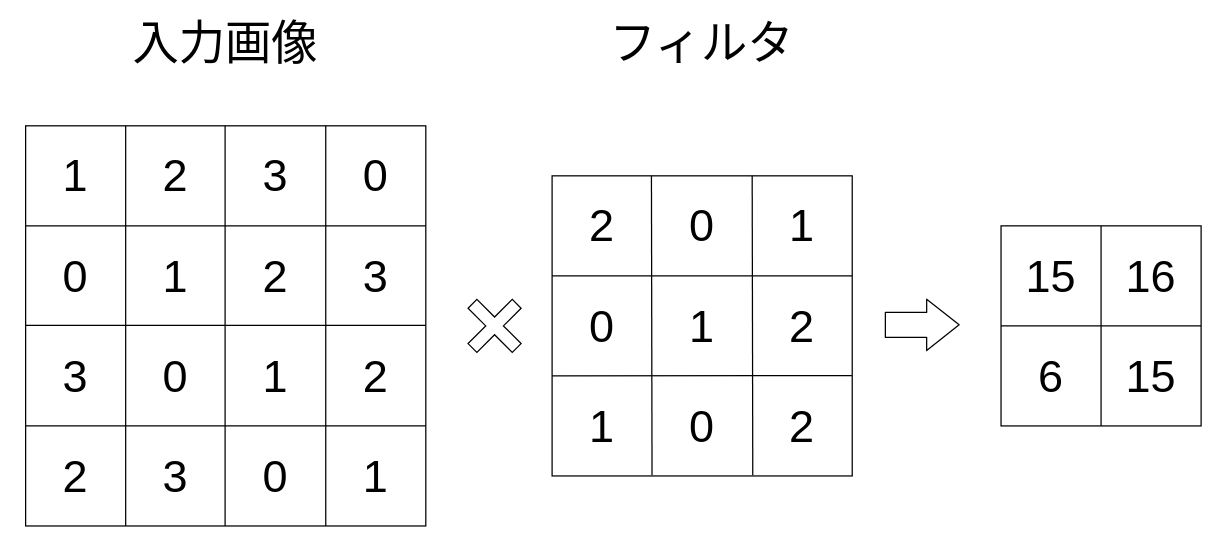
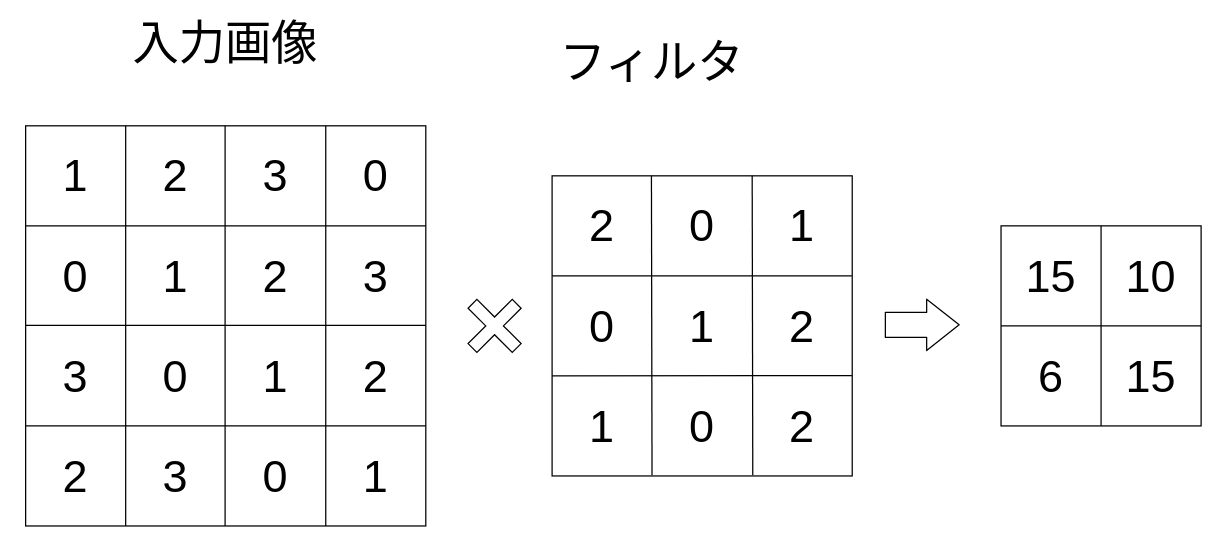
(702, 44) -> (652, 63)
(1151, 276) -> (1151, 276)
